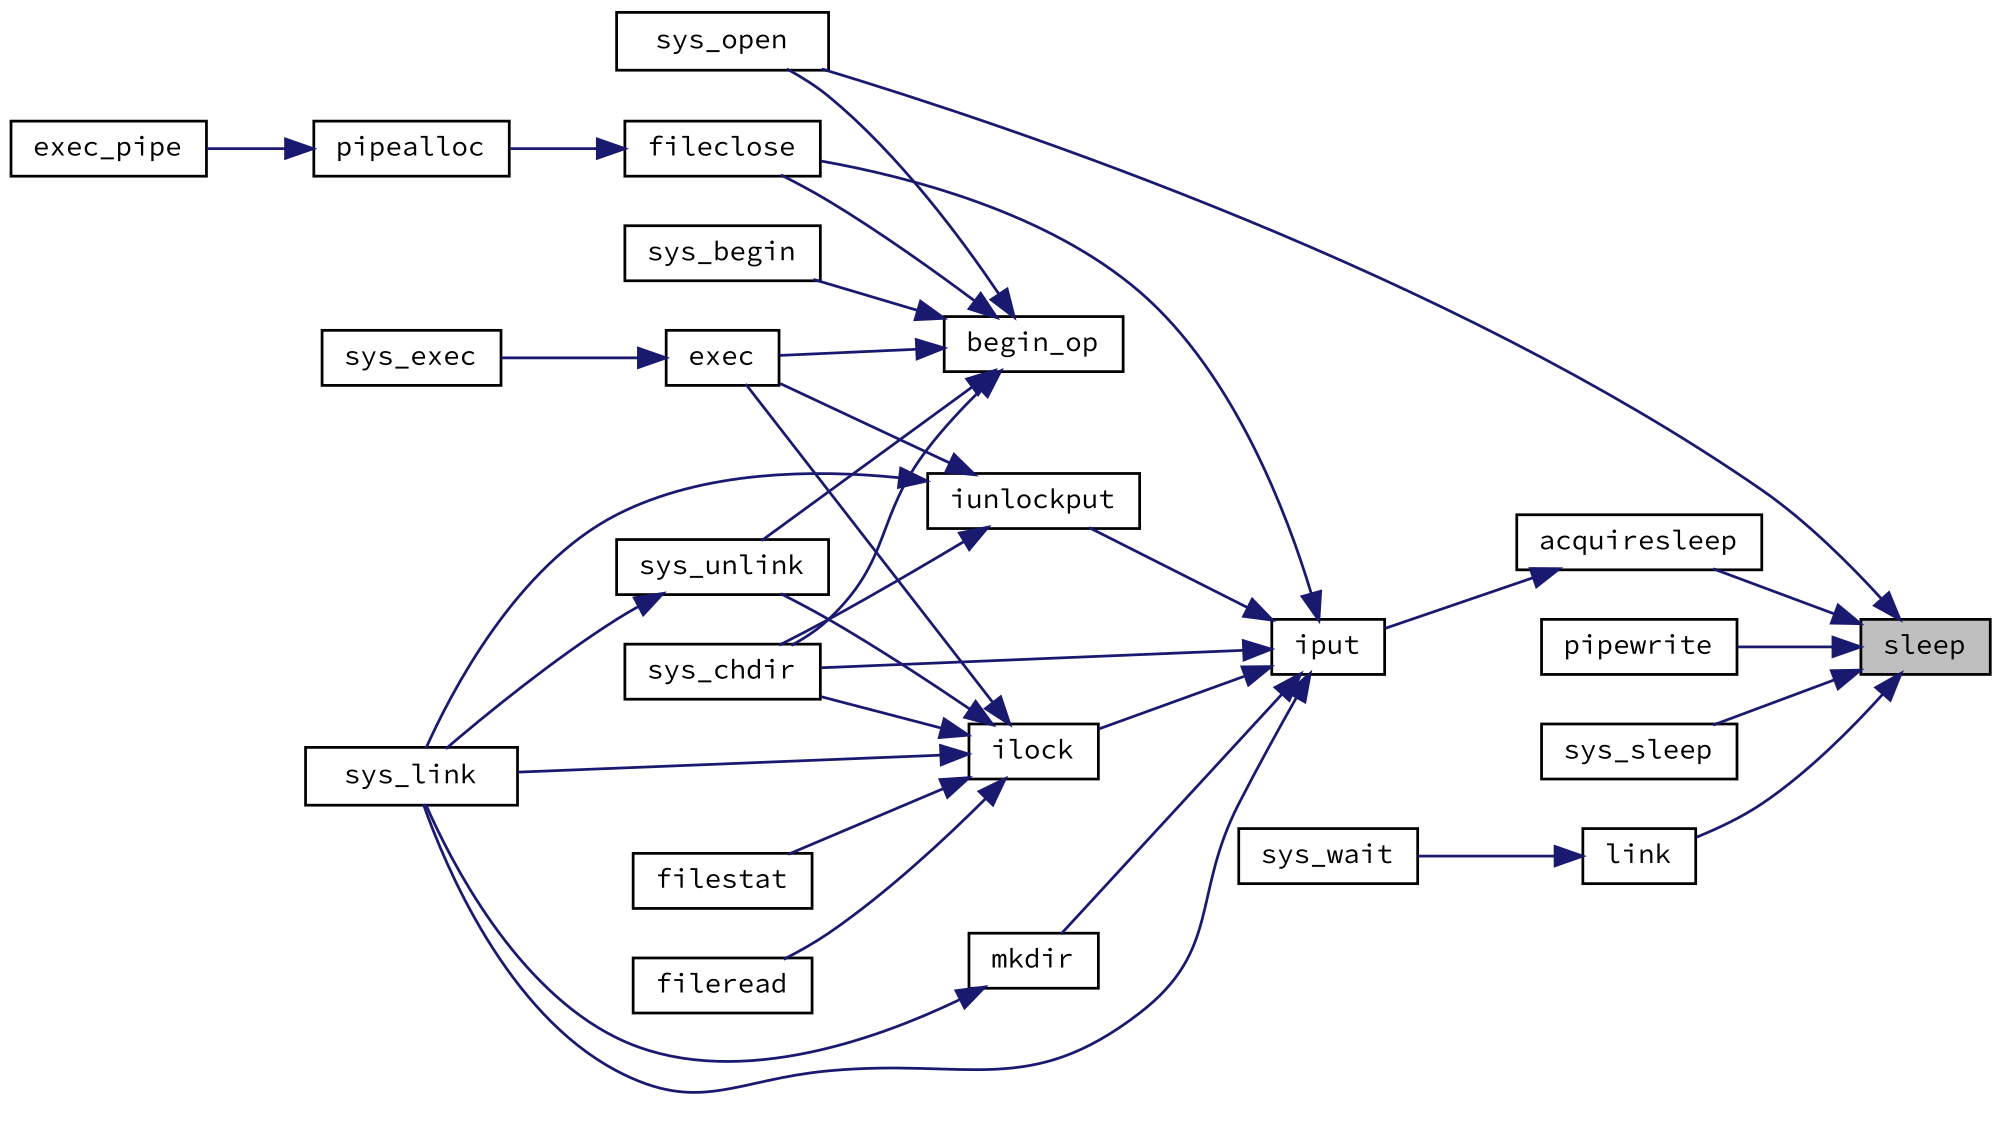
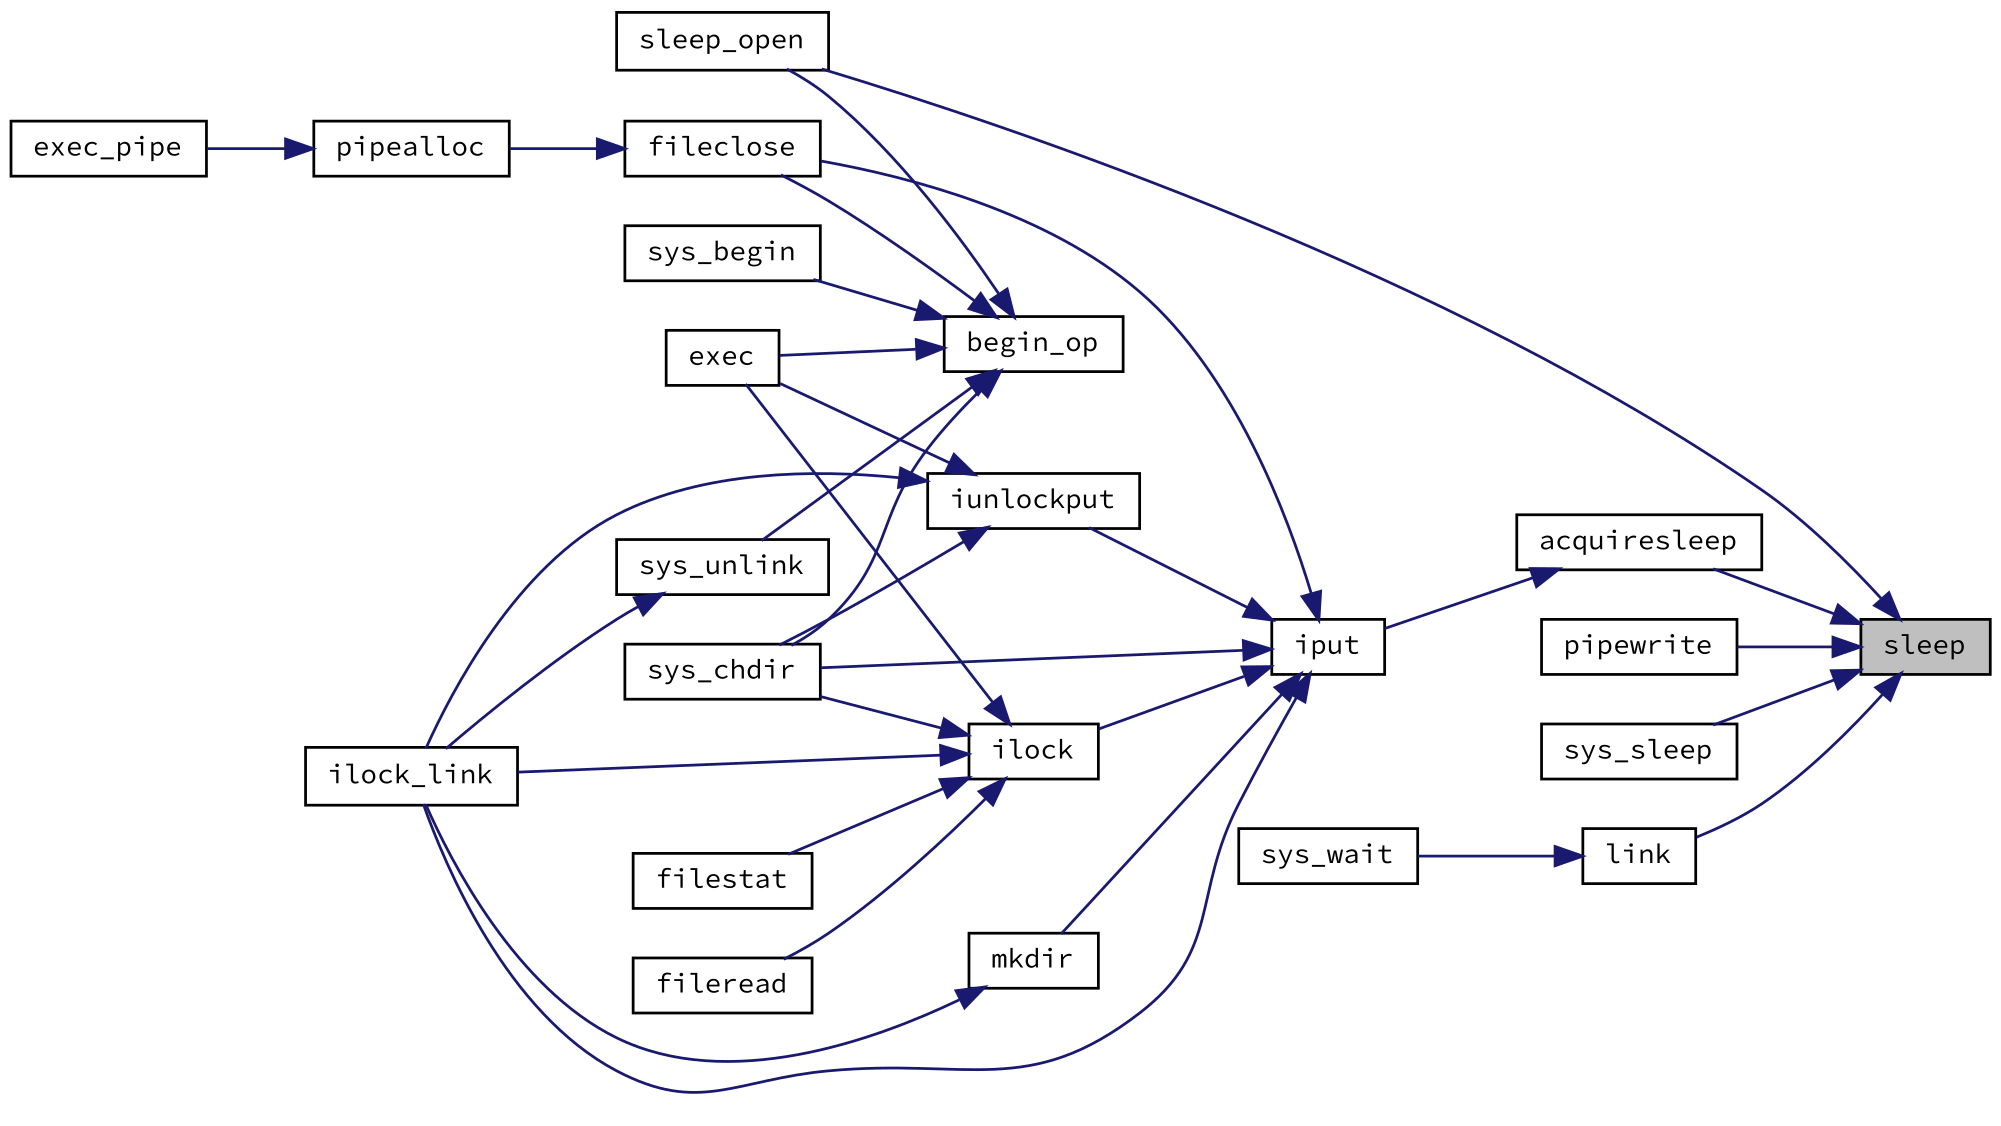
(723, 41) -> (723, 41)
(412, 358) -> none
(877, 649) -> none
(412, 776) -> (412, 776)
